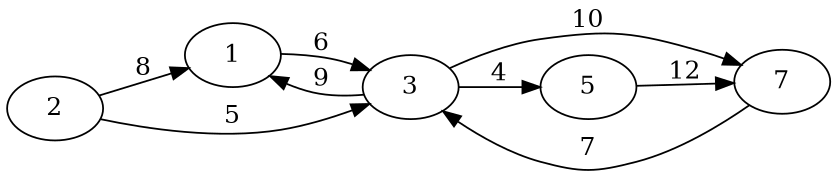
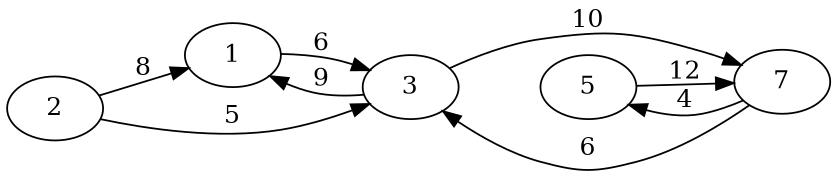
(490, 87) -> (695, 115)
(588, 148) -> (588, 148)
